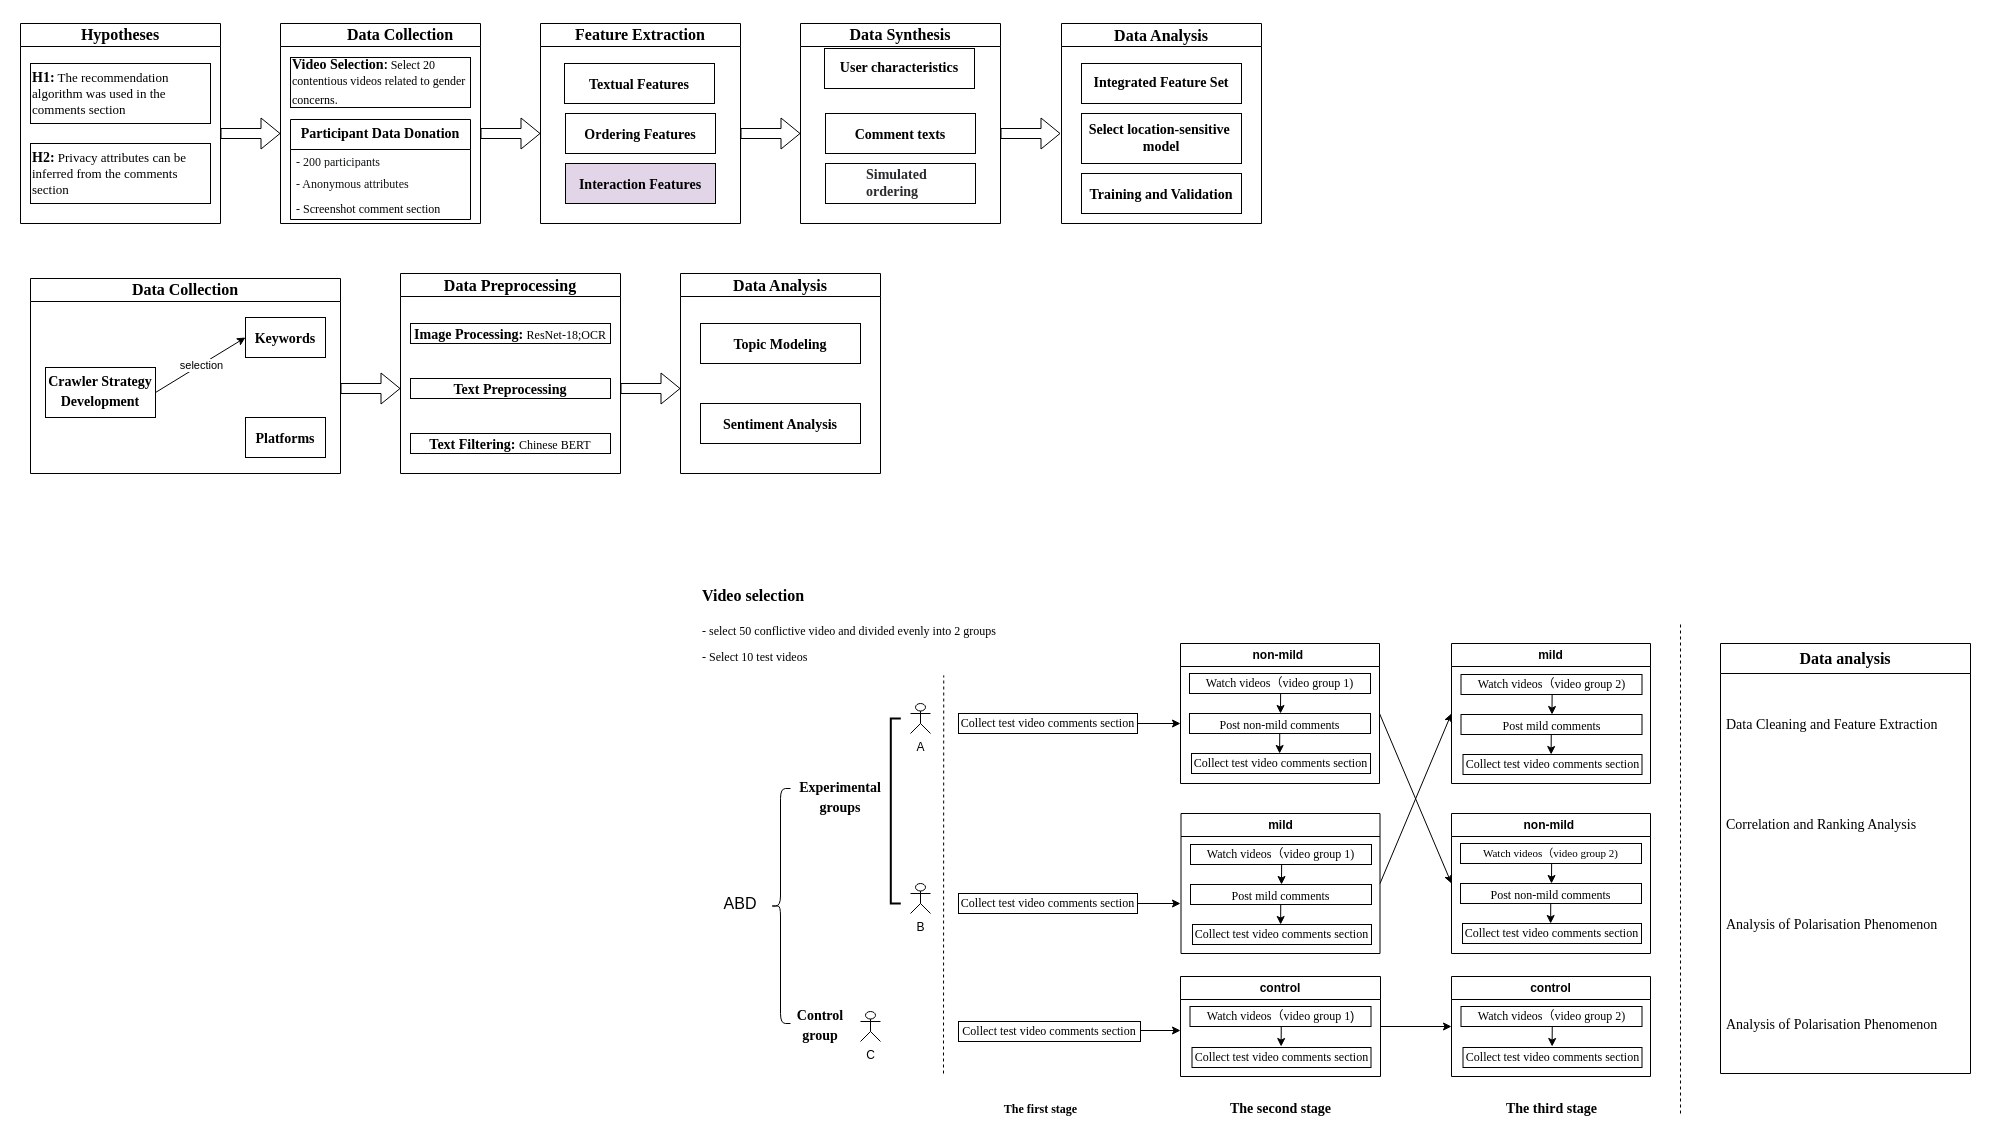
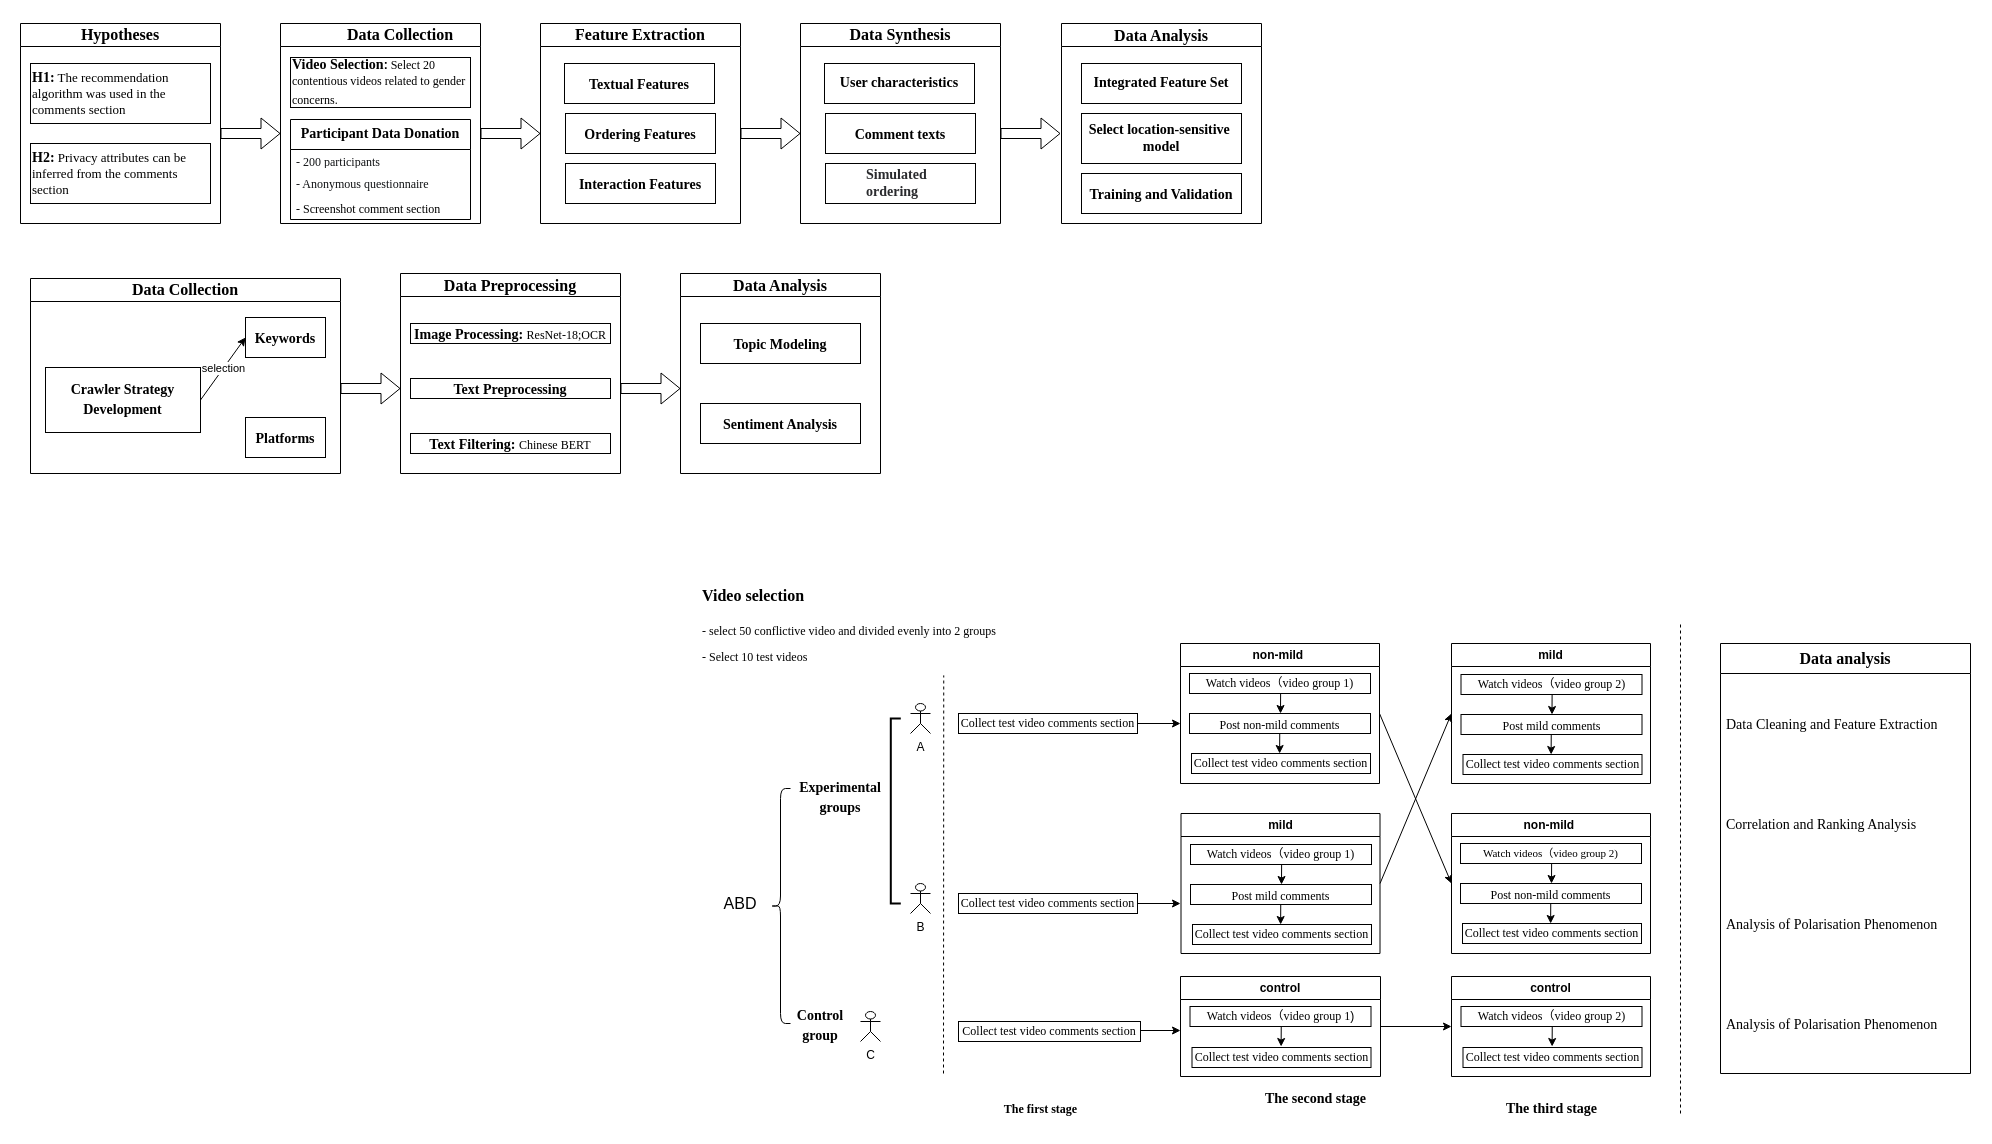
(900, 69) -> (900, 84)
(641, 184) -> (641, 184)
(366, 185) -> (374, 185)
(101, 393) -> (123, 400)
(1280, 1108) -> (1315, 1098)
